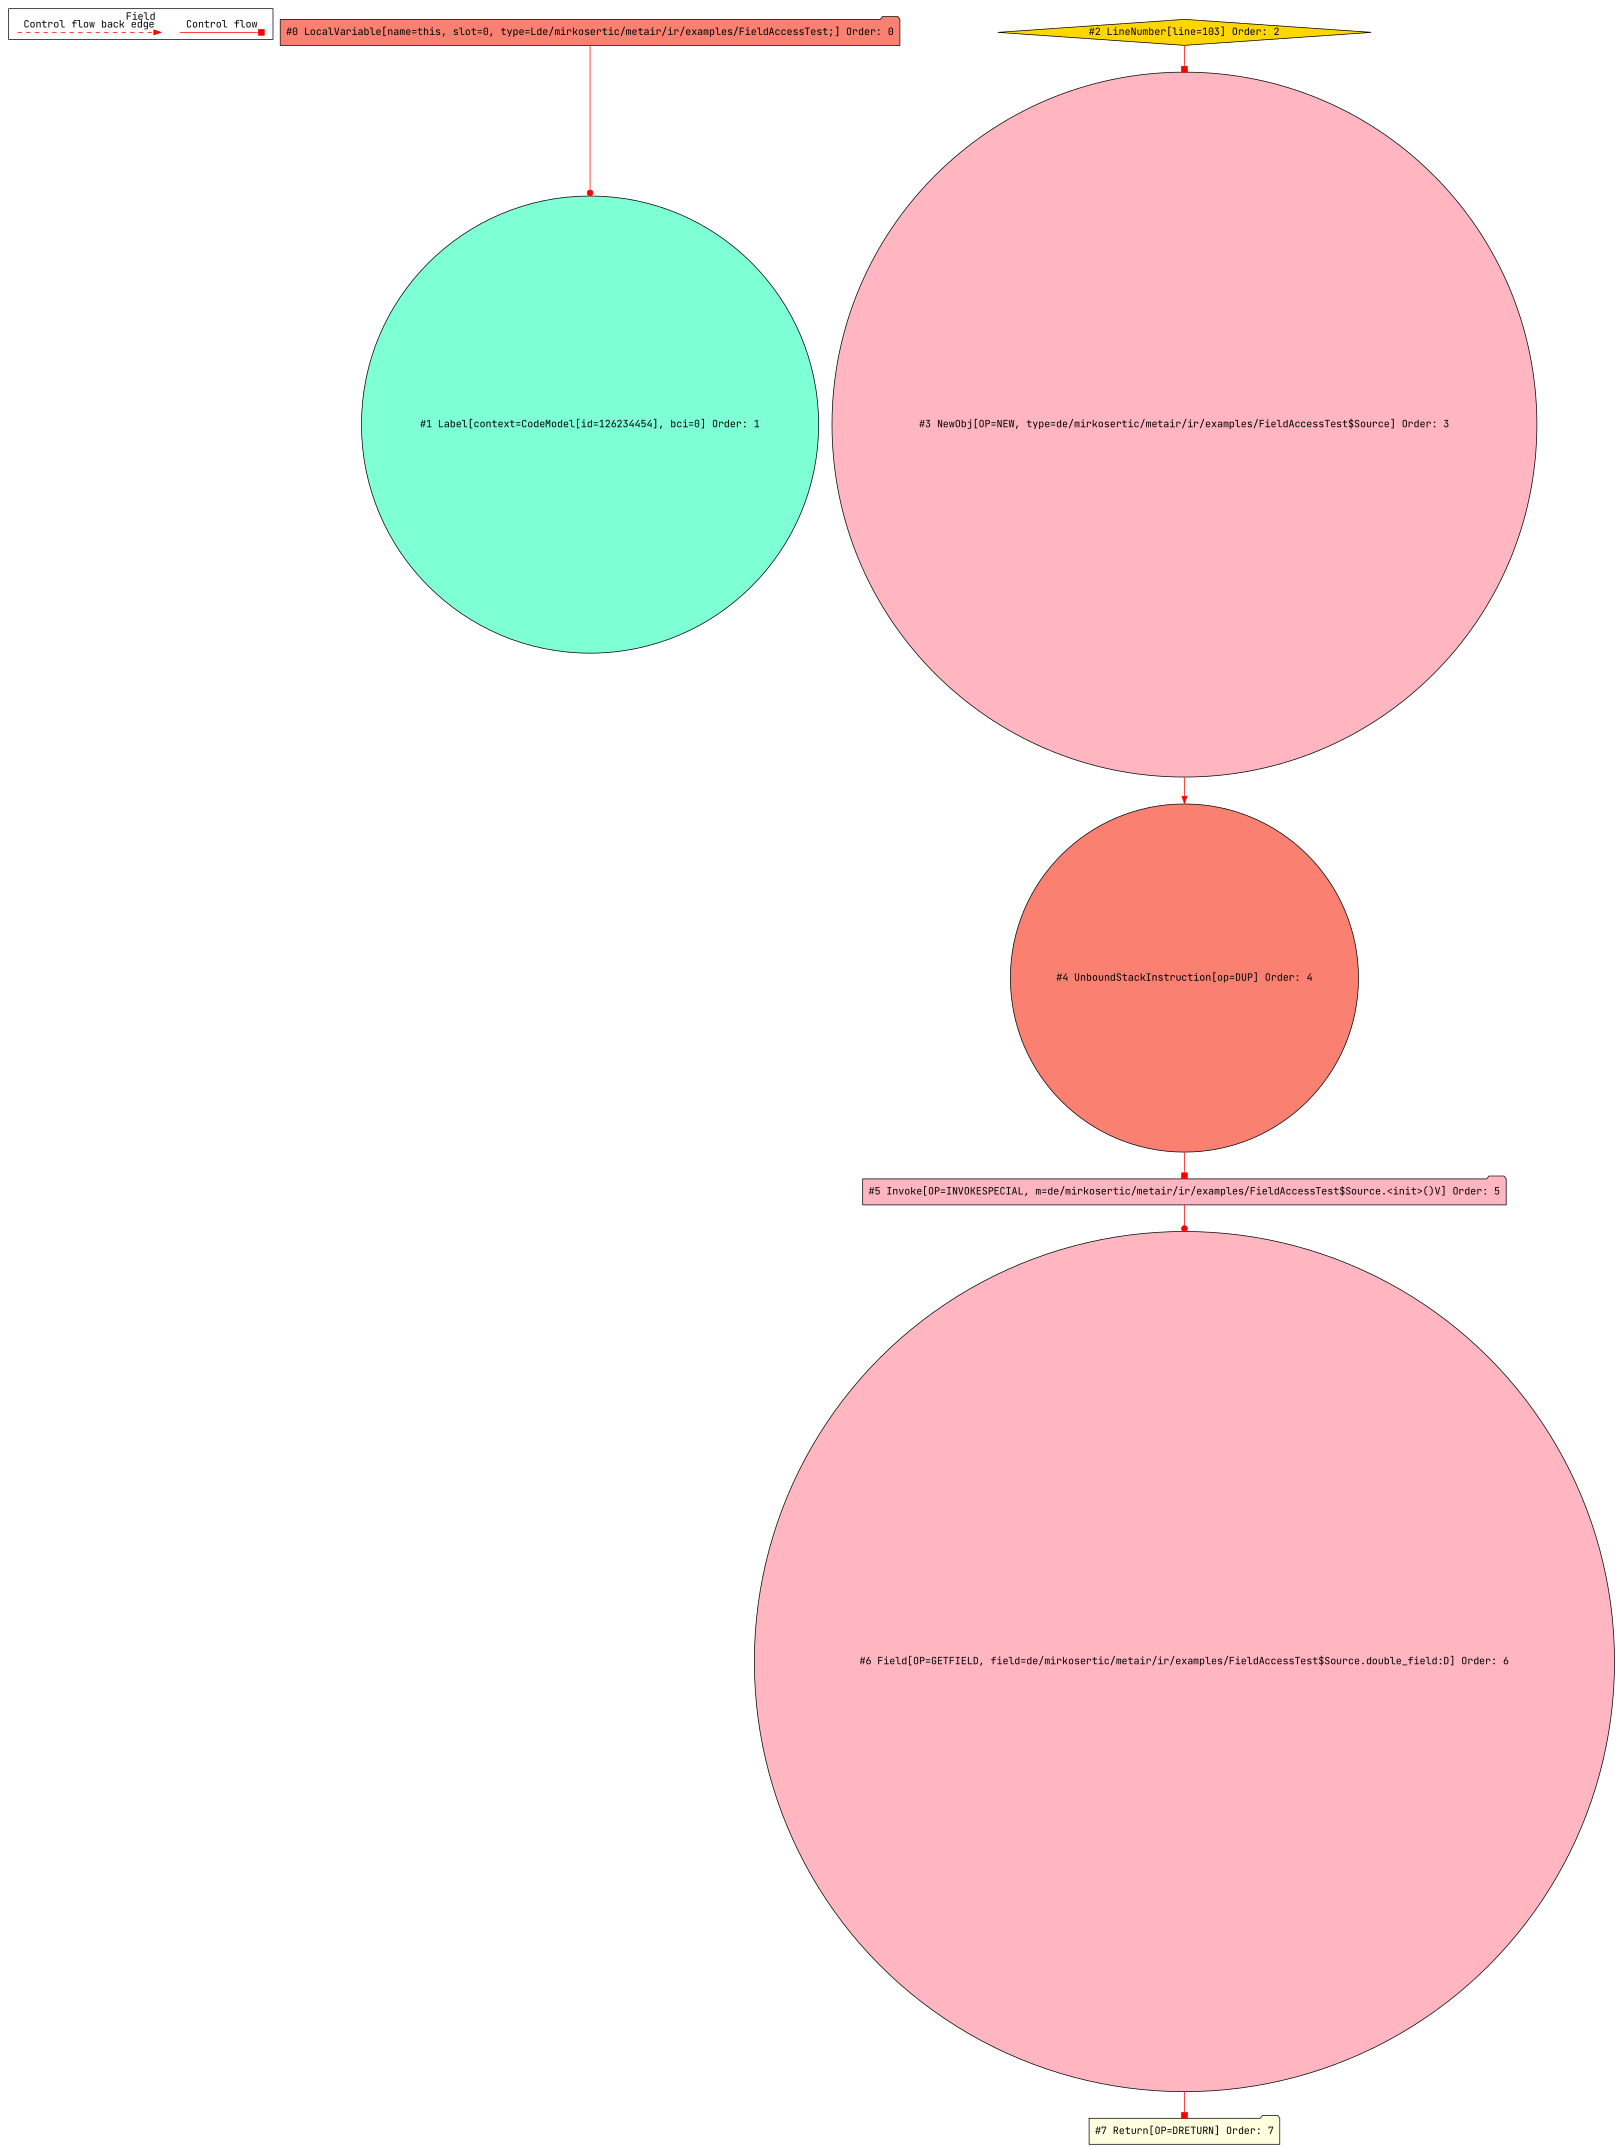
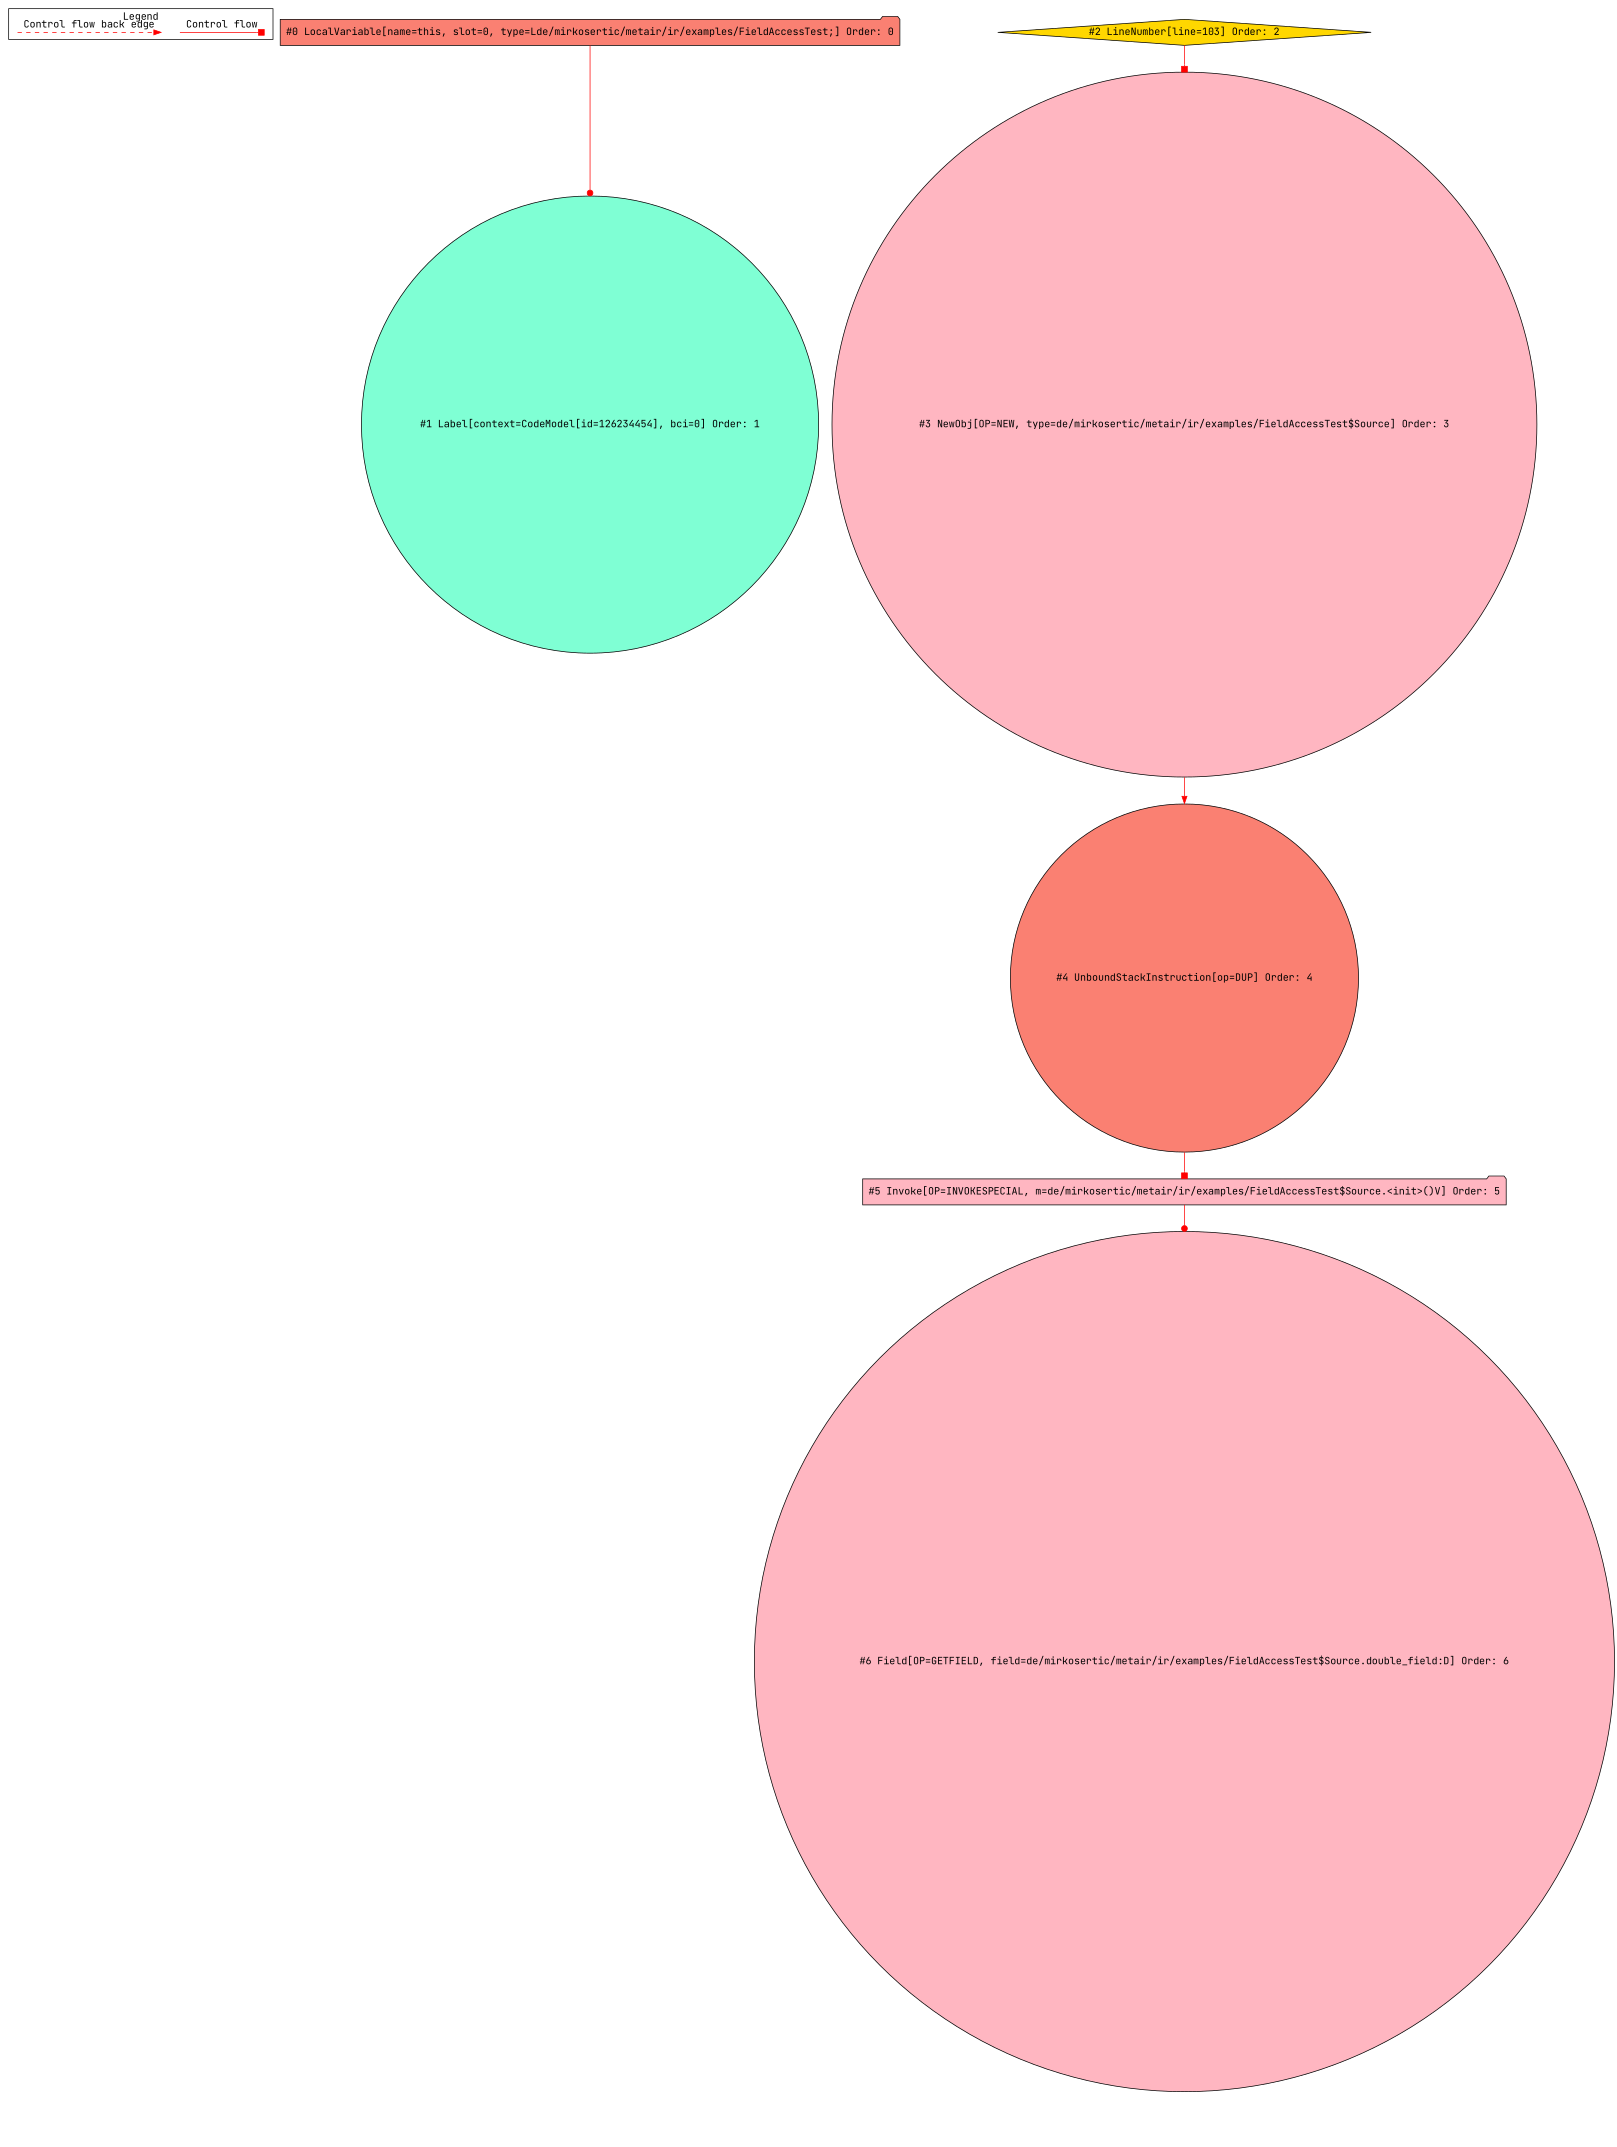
(141, 17) -> (141, 17)
(1184, 2131) -> none
